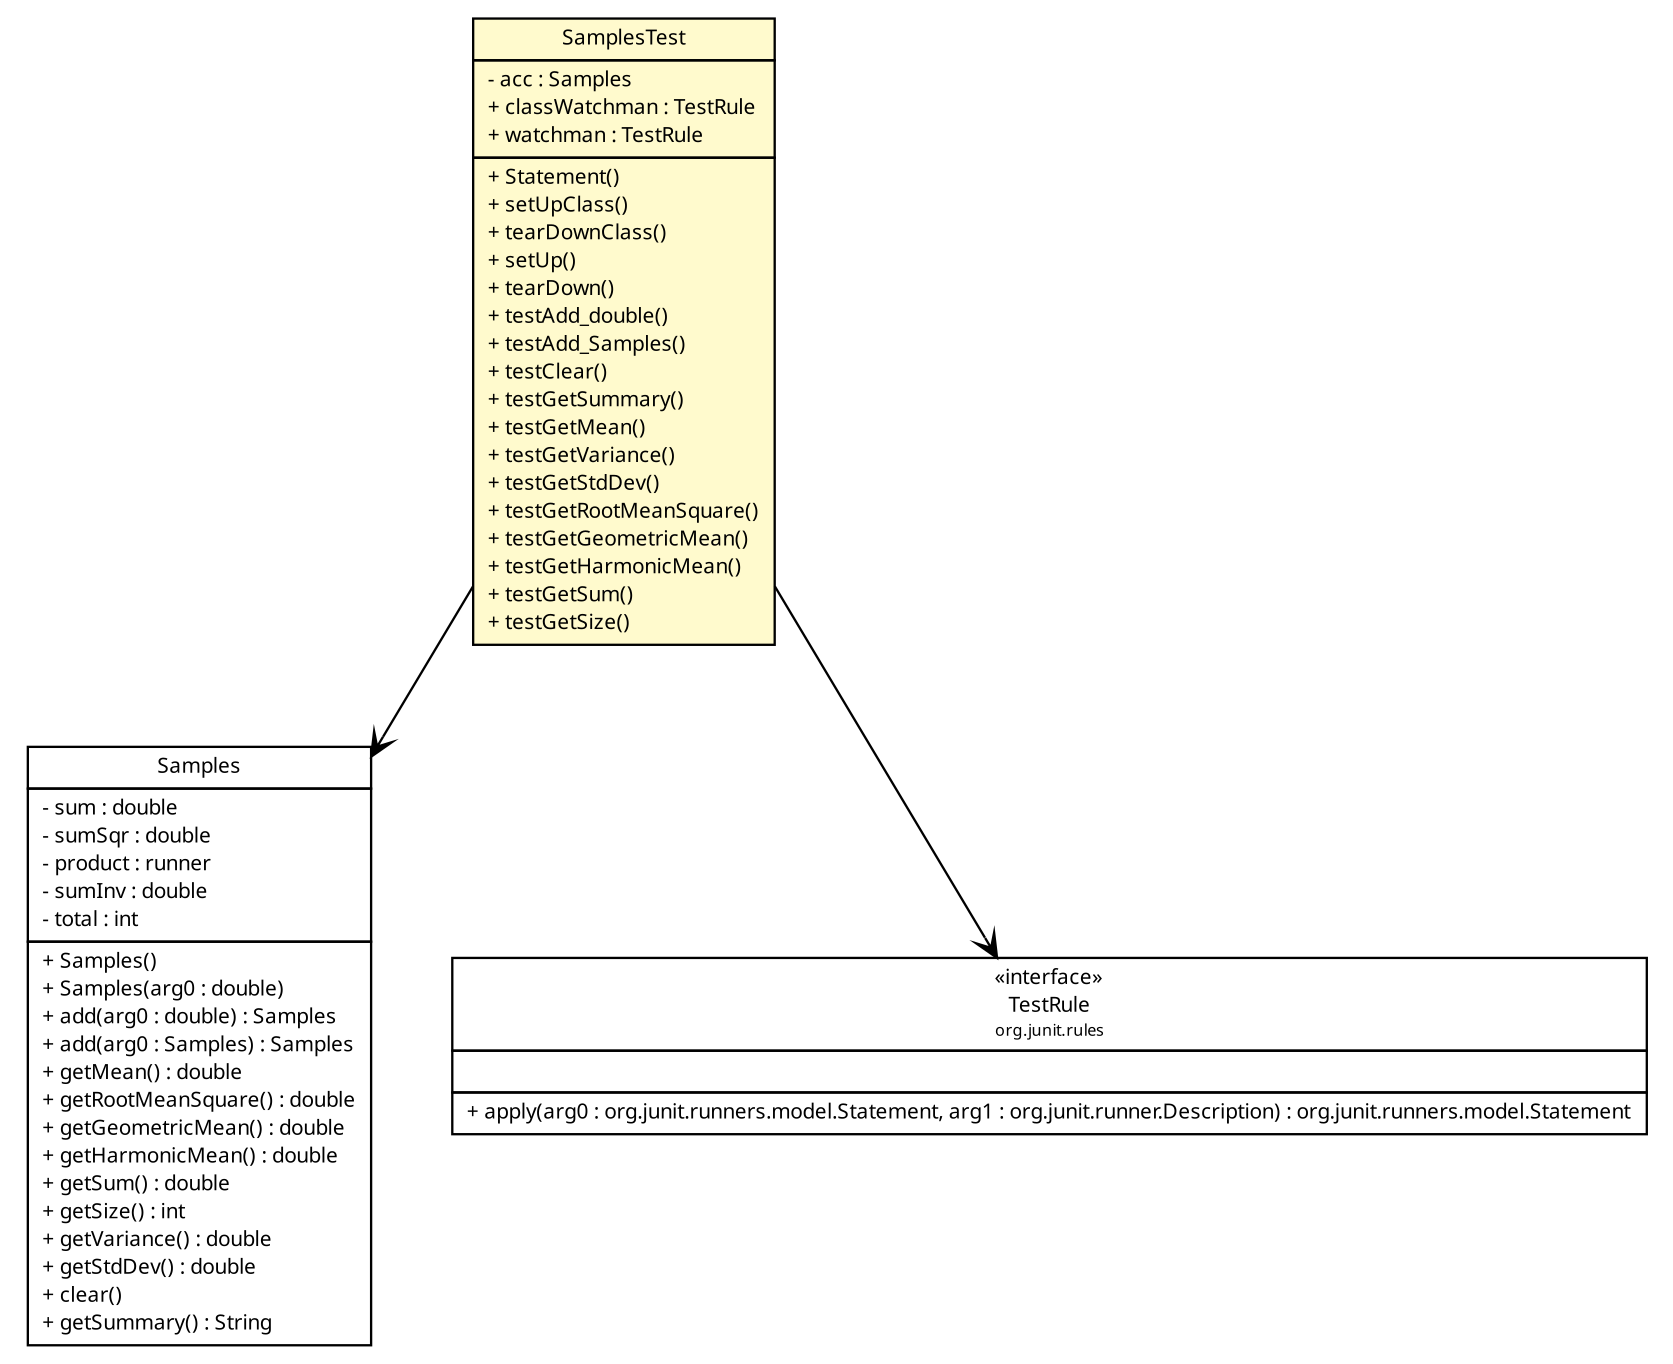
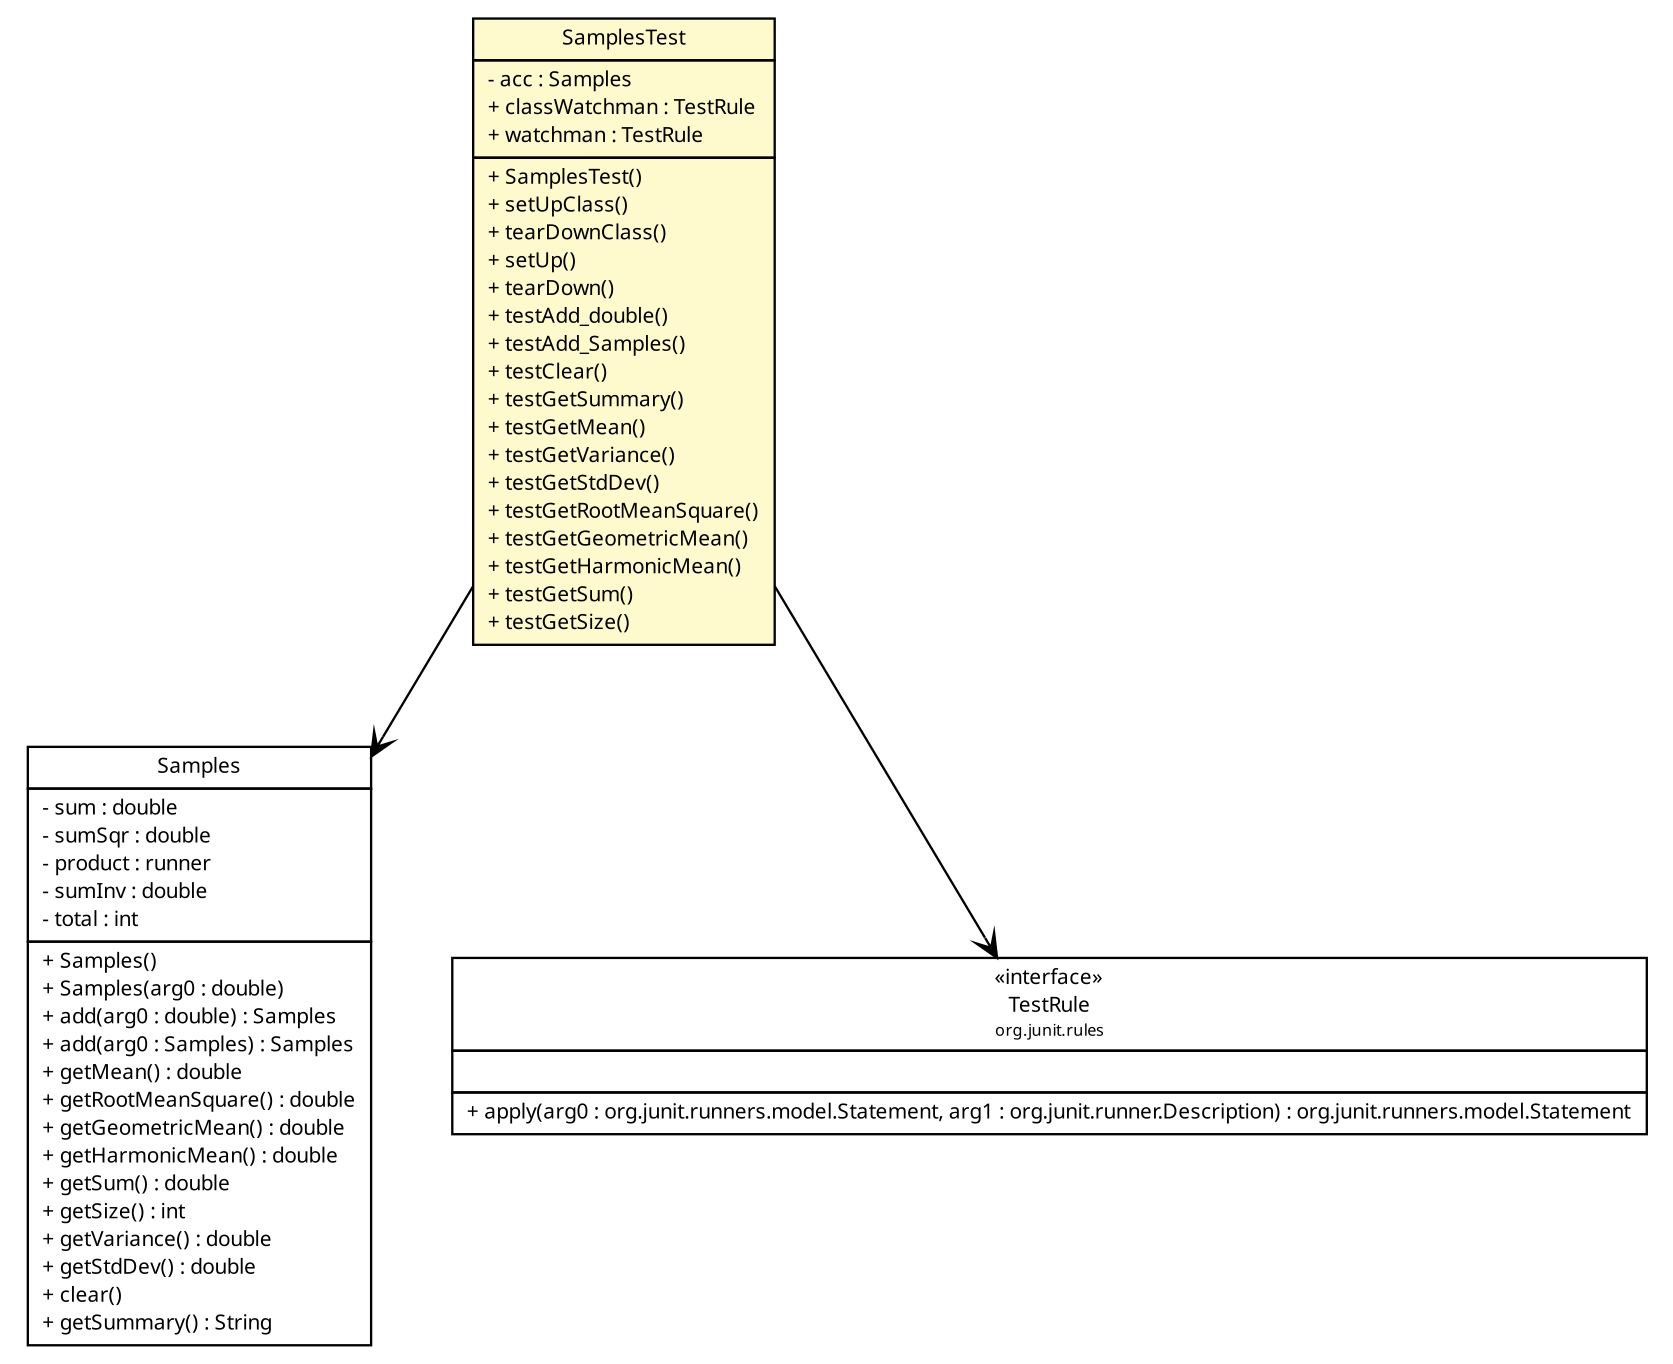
(554, 177) -> (566, 177)
